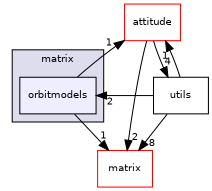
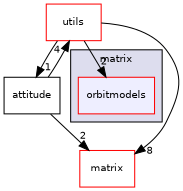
(152, 22) -> (32, 96)
(96, 61) -> none
(58, 96) -> (116, 96)
(181, 96) -> (74, 22)
(88, 128) -> none
